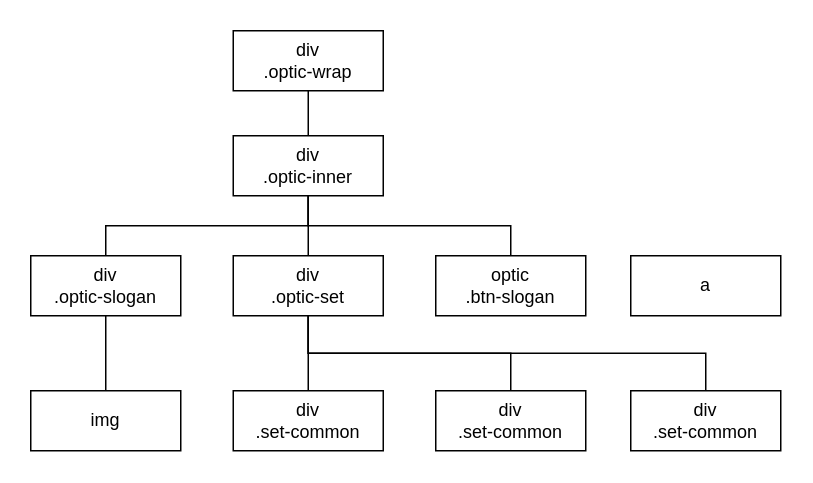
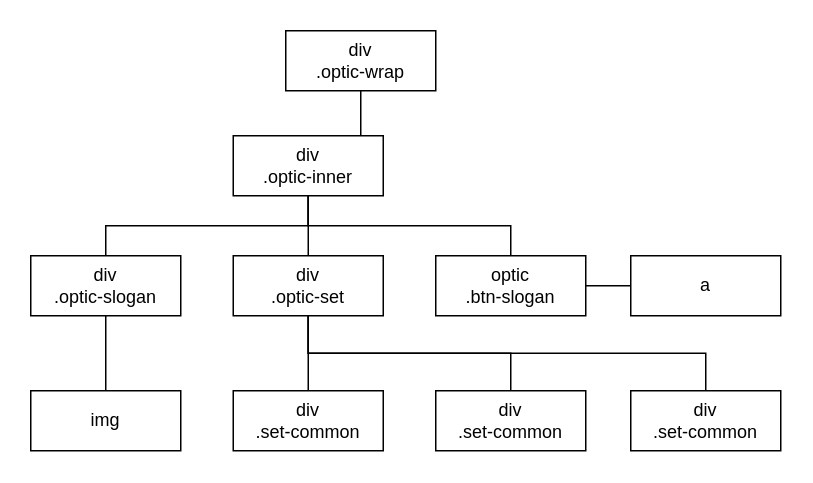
(308, 61) -> (361, 61)
none -> (608, 286)
